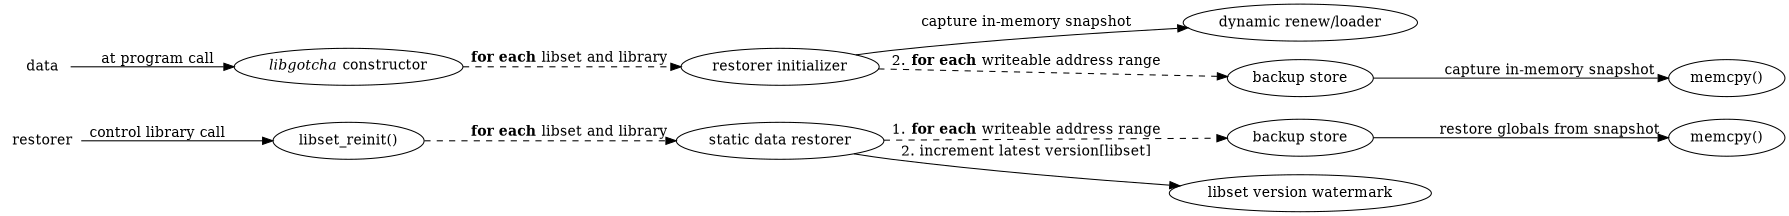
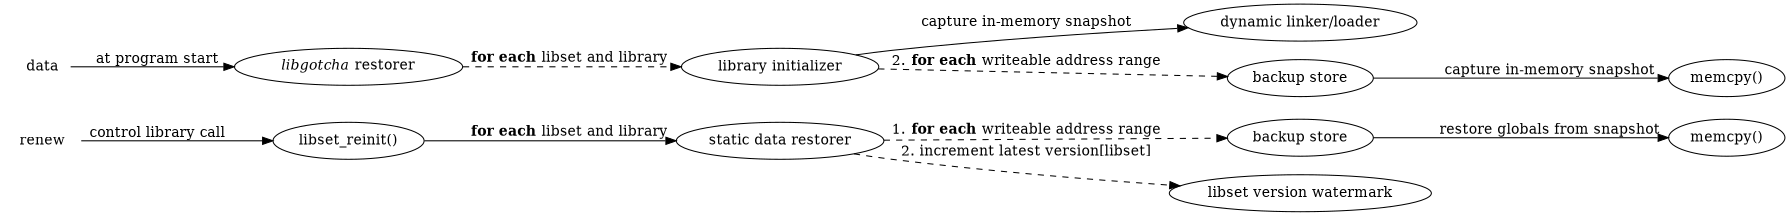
(1300, 23) -> (1300, 23)
(158, 59) -> (158, 59)
(383, 65) -> (383, 65)
(780, 67) -> (780, 67)
(43, 141) -> (43, 141)
(545, 141) -> (545, 141)
(1011, 172) -> (1011, 172)
